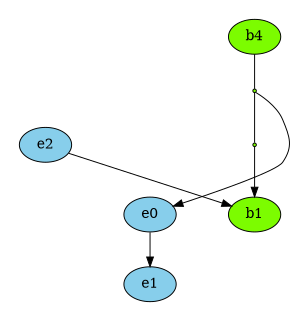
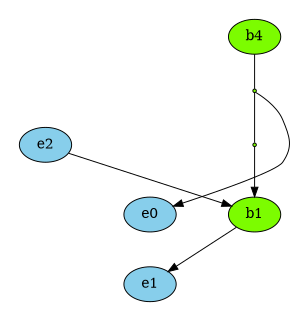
(150, 245) -> (206, 247)
